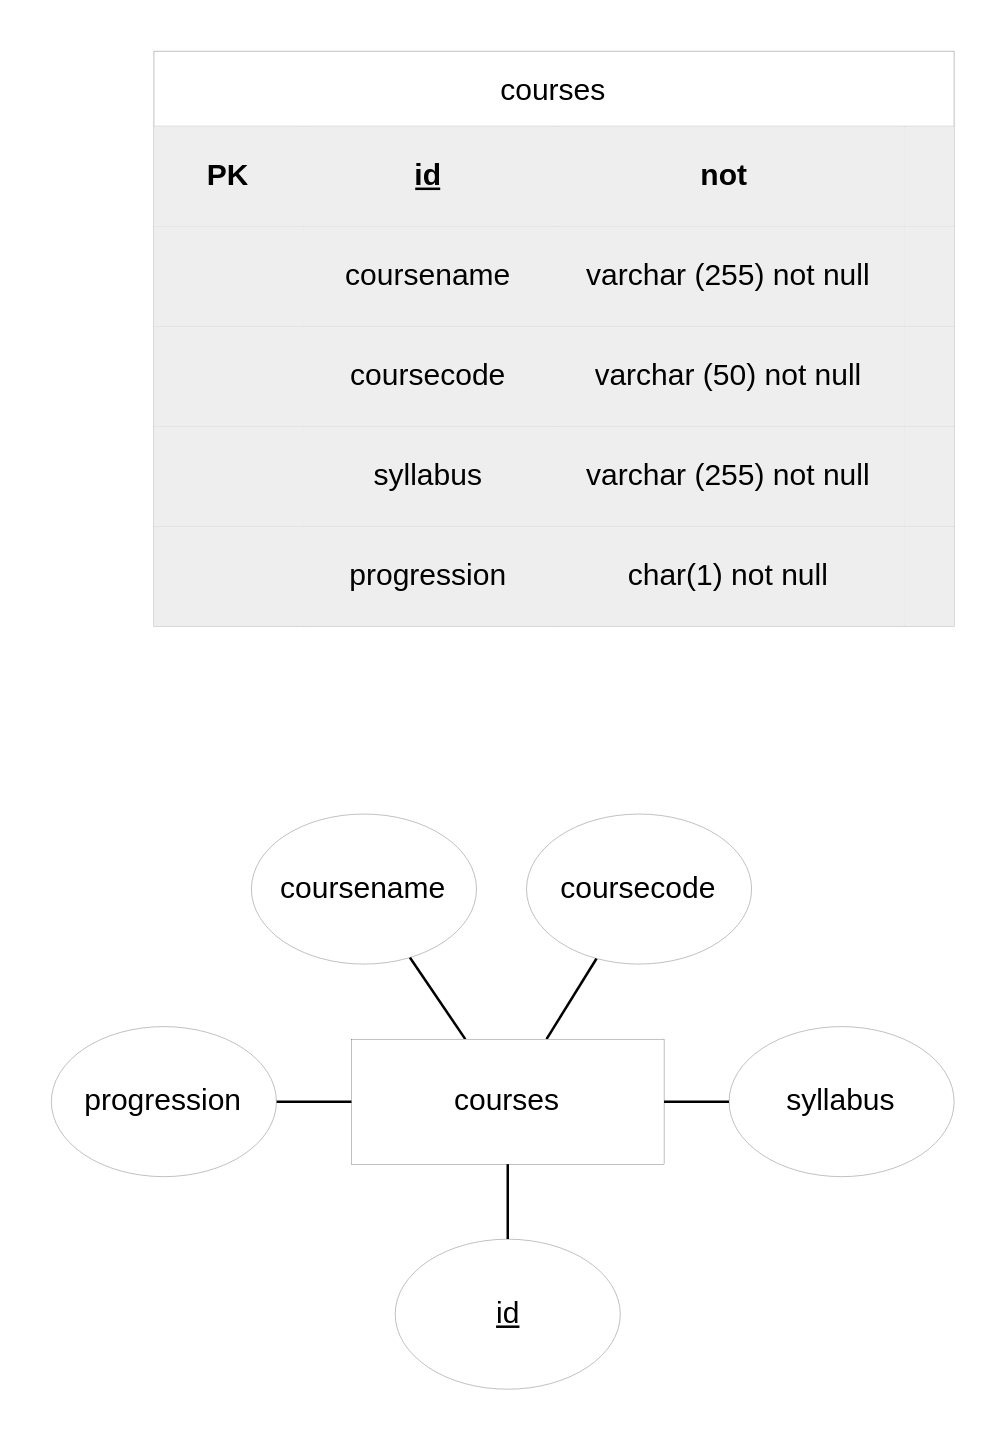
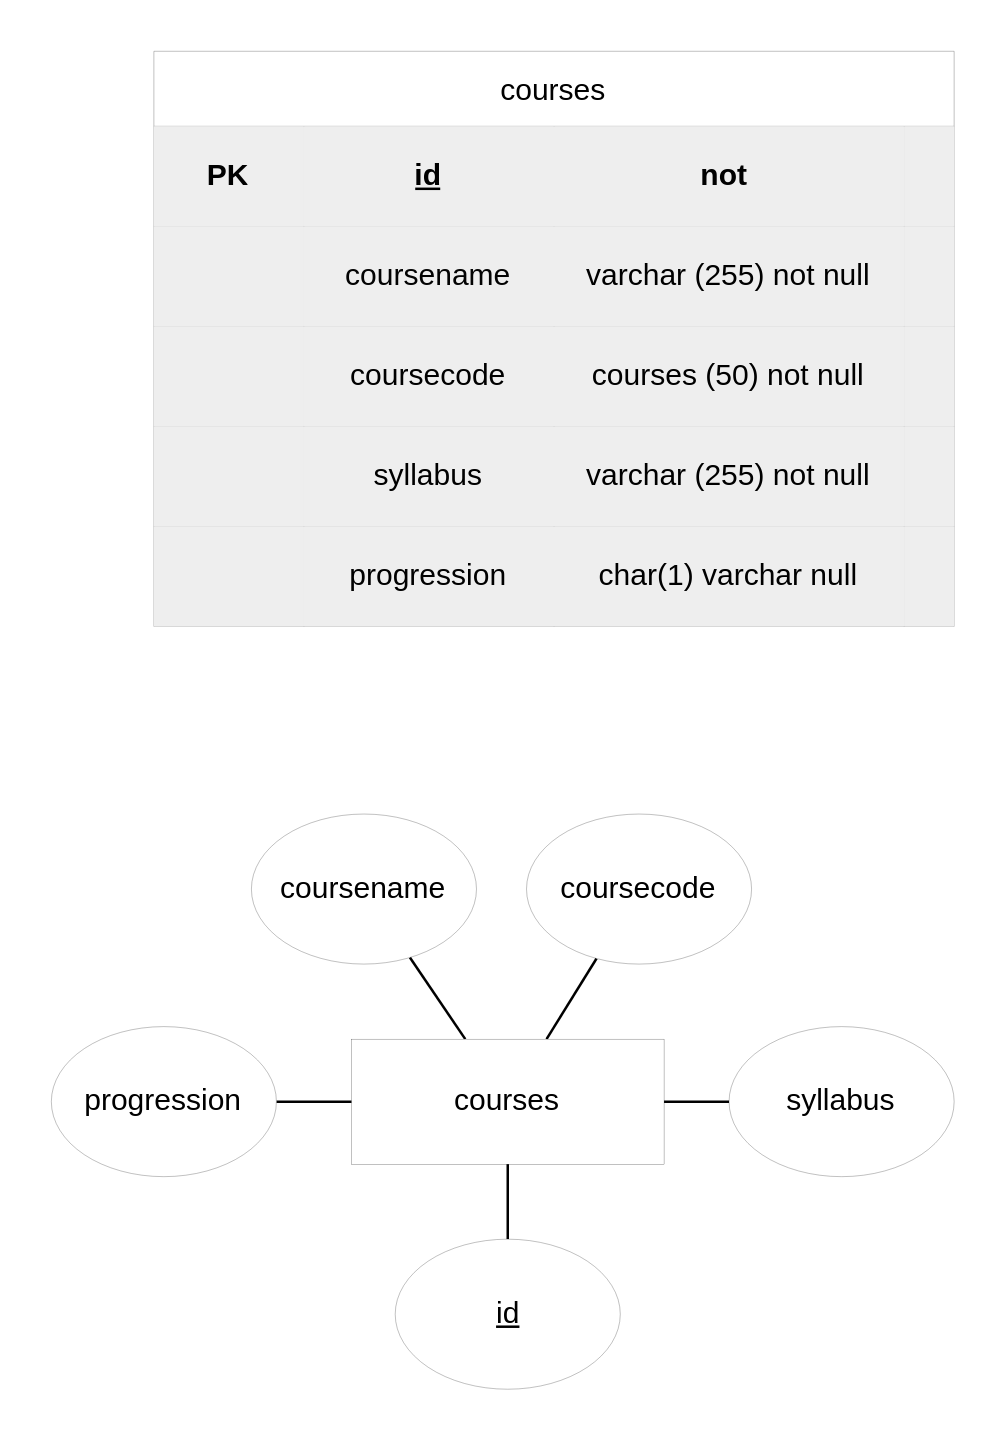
(729, 376) -> (729, 376)
(729, 576) -> (729, 576)
